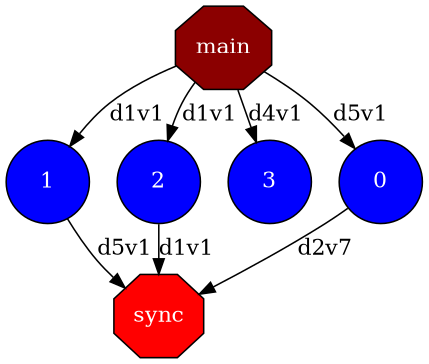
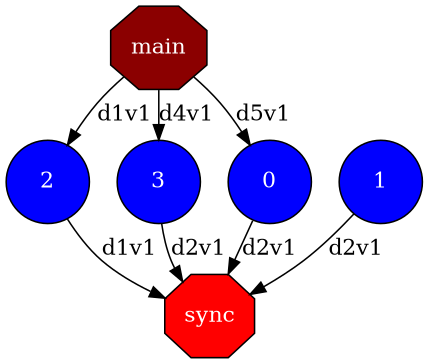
(123, 93) -> none
none -> (166, 246)
(125, 249) -> (356, 249)
(325, 249) -> (270, 249)
